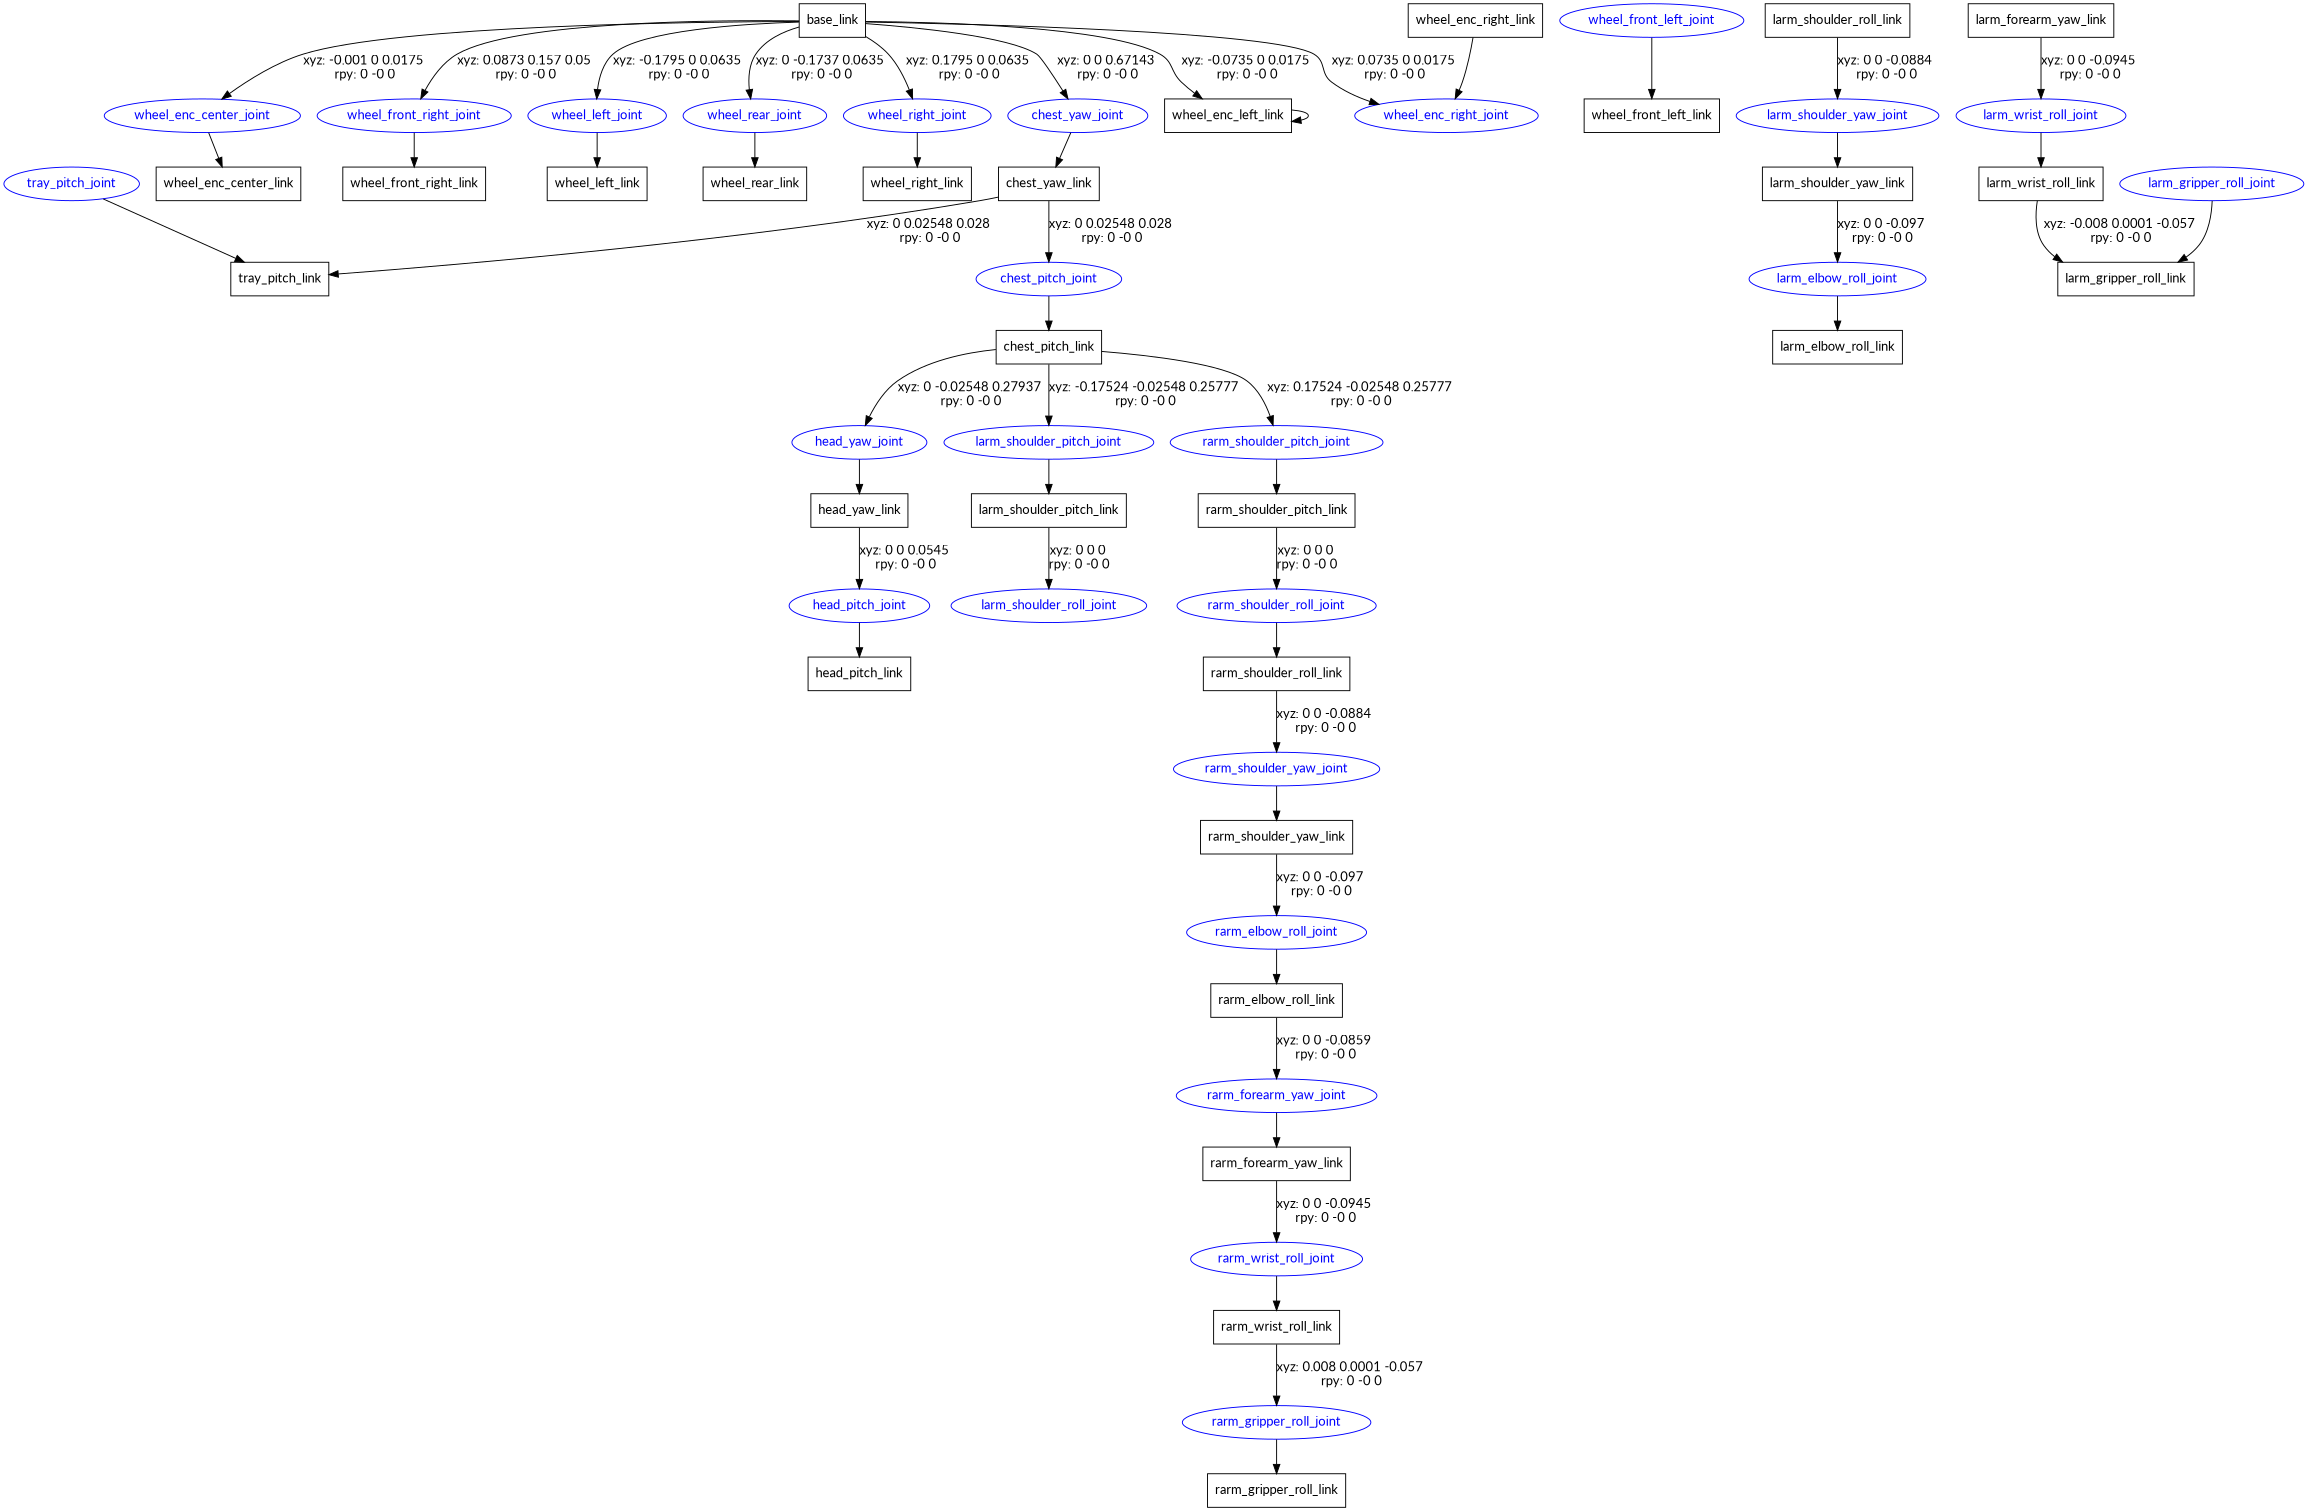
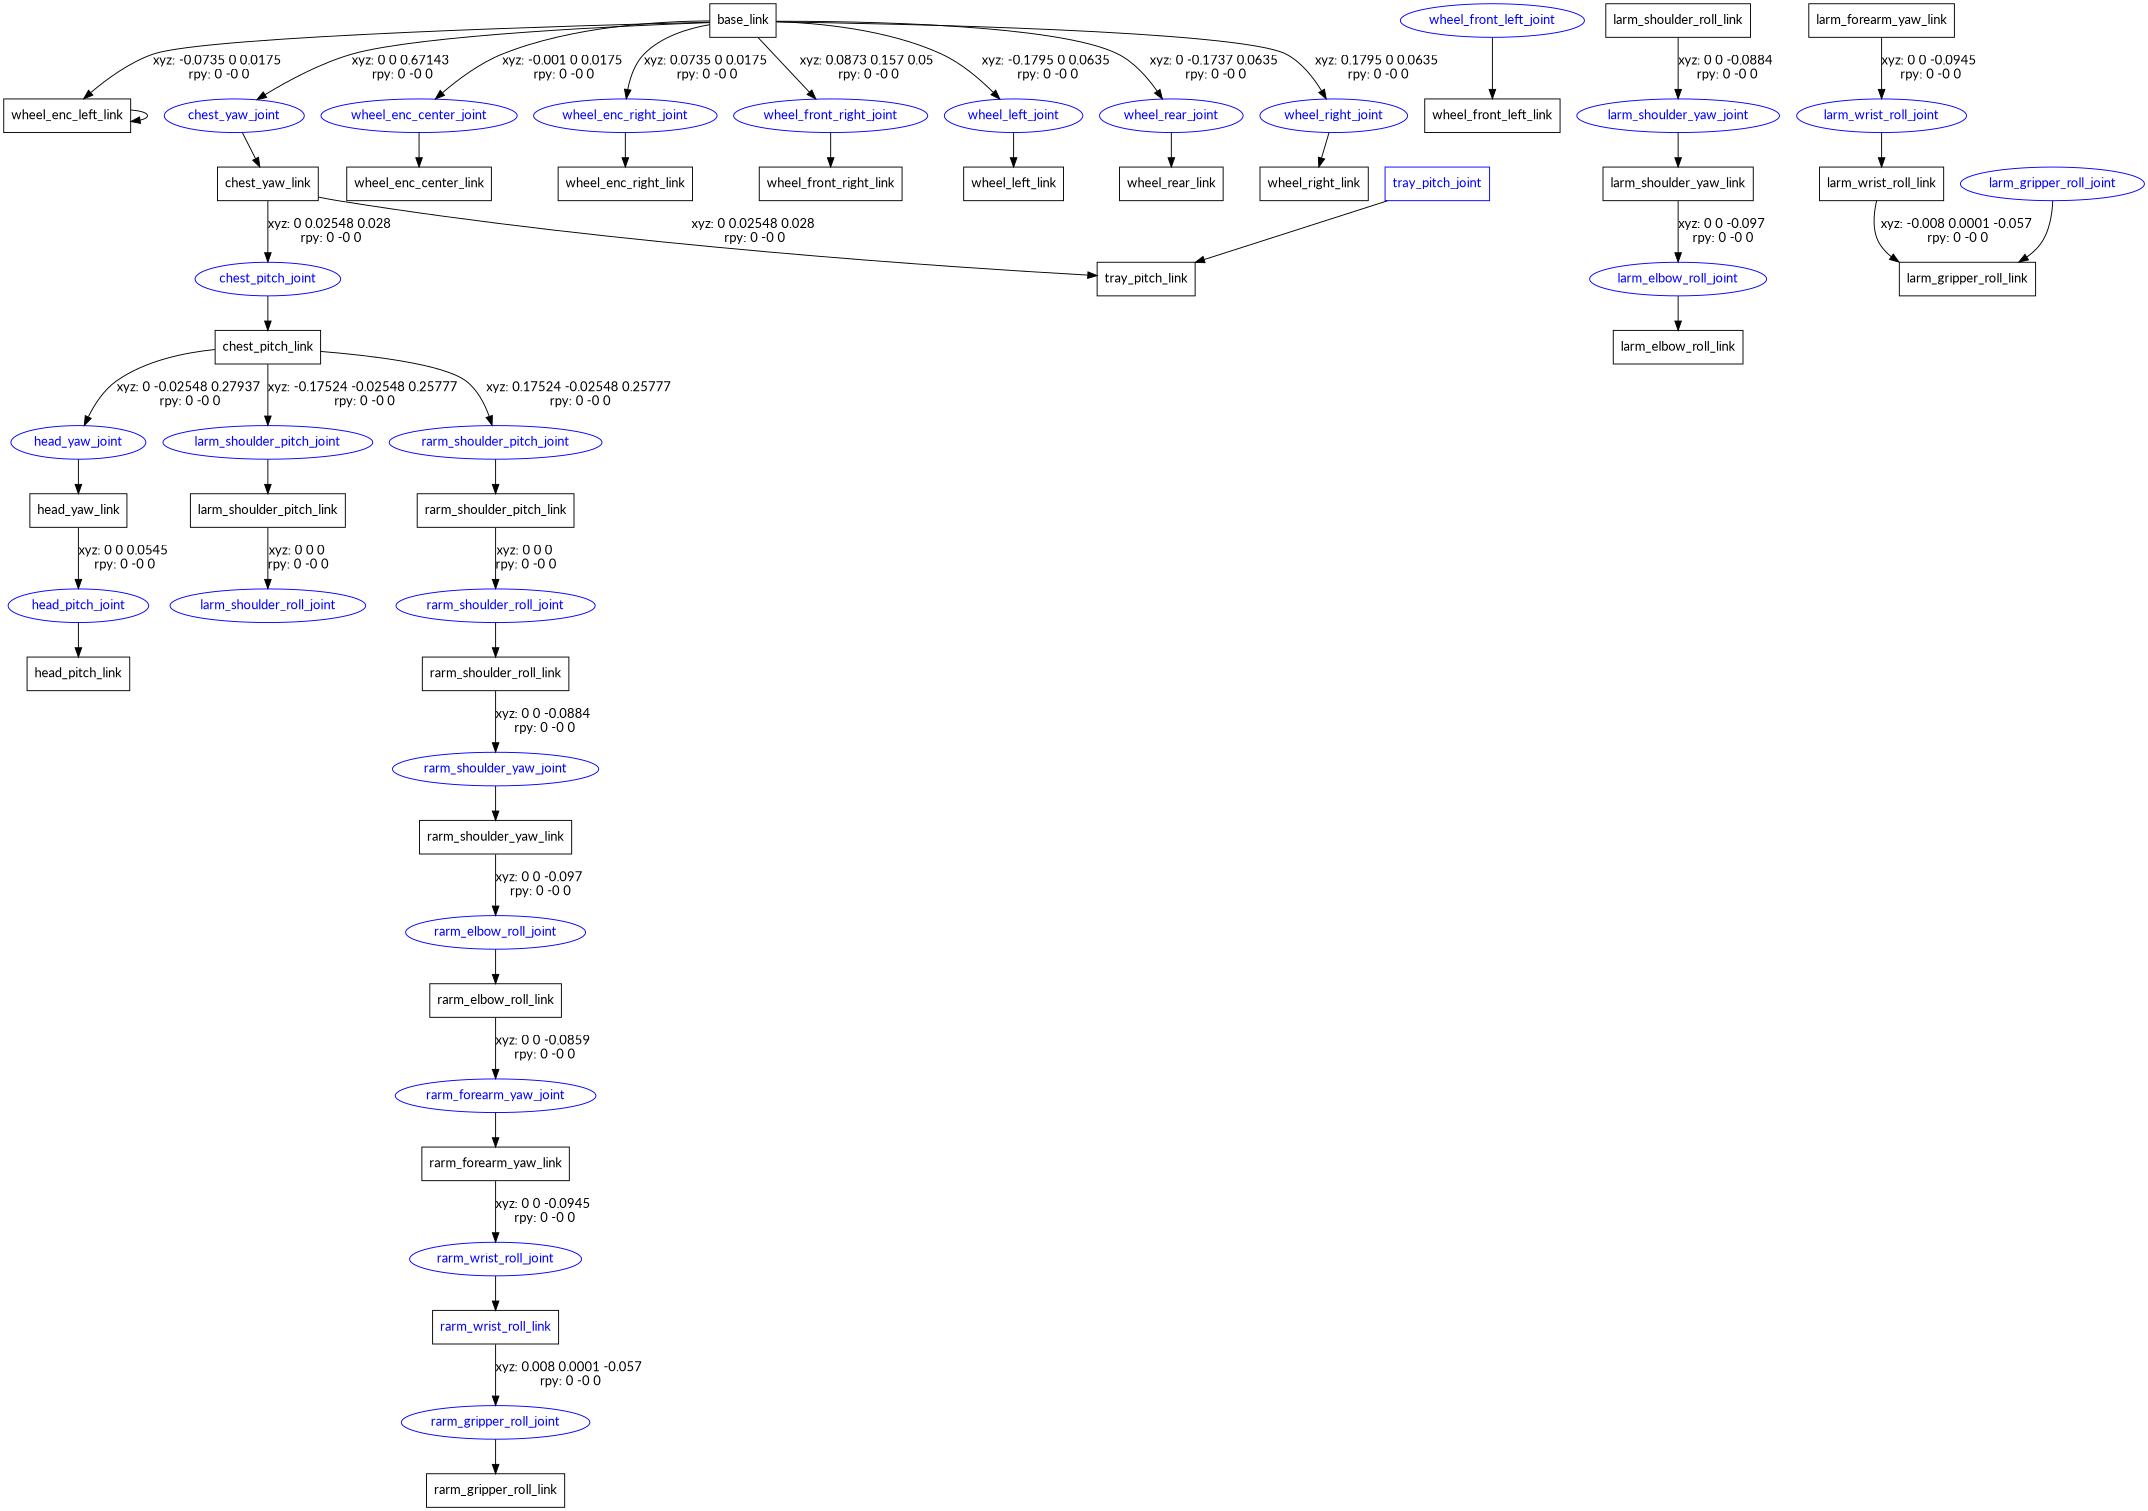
(1468, 64) -> (625, 145)
(72, 184) -> (1437, 184)
(1277, 1327) -> (496, 1327)
